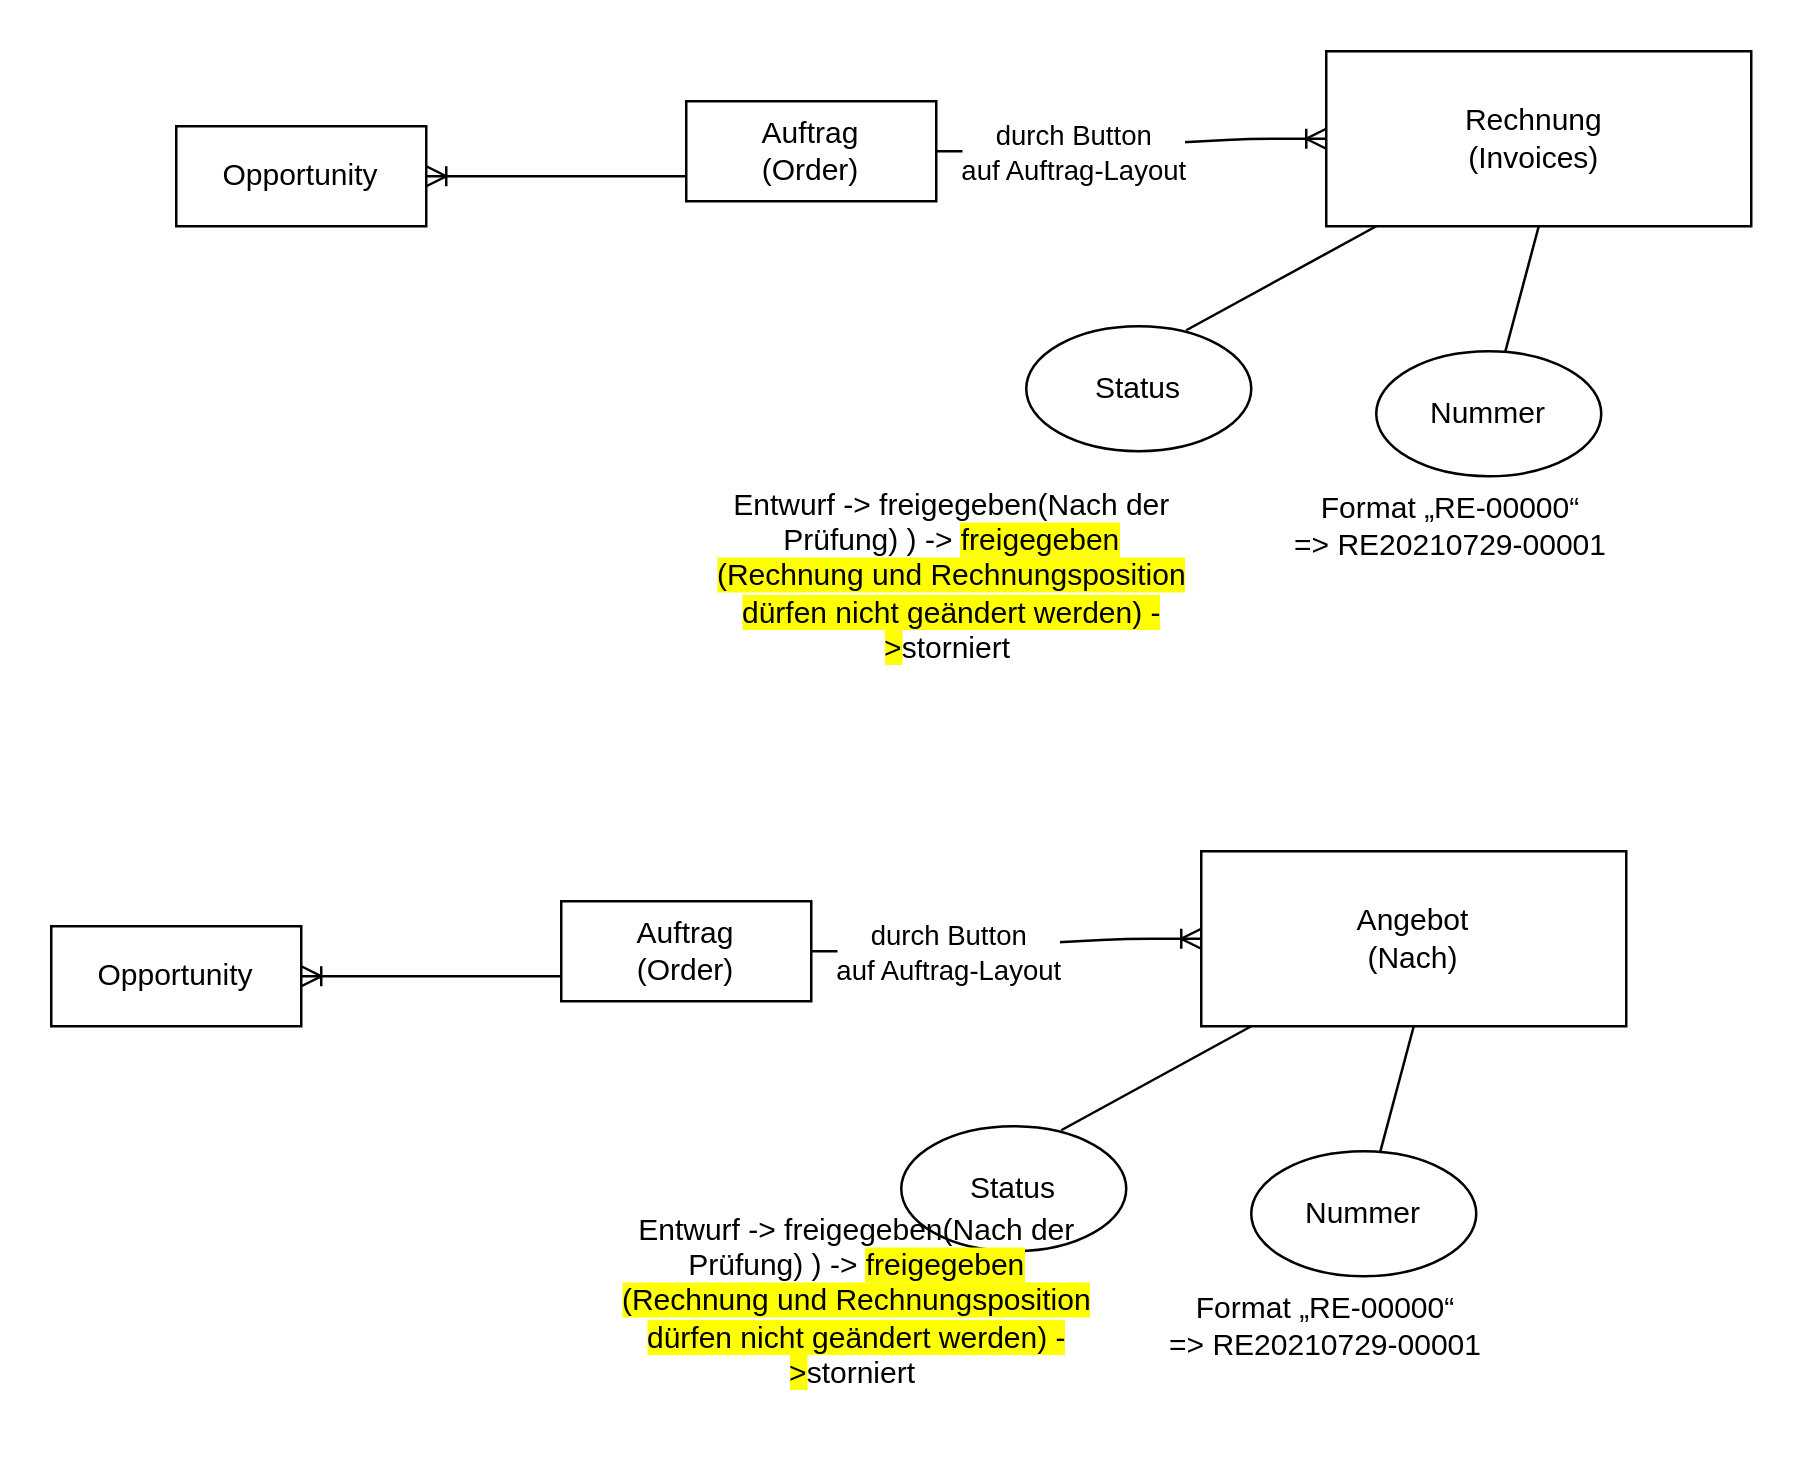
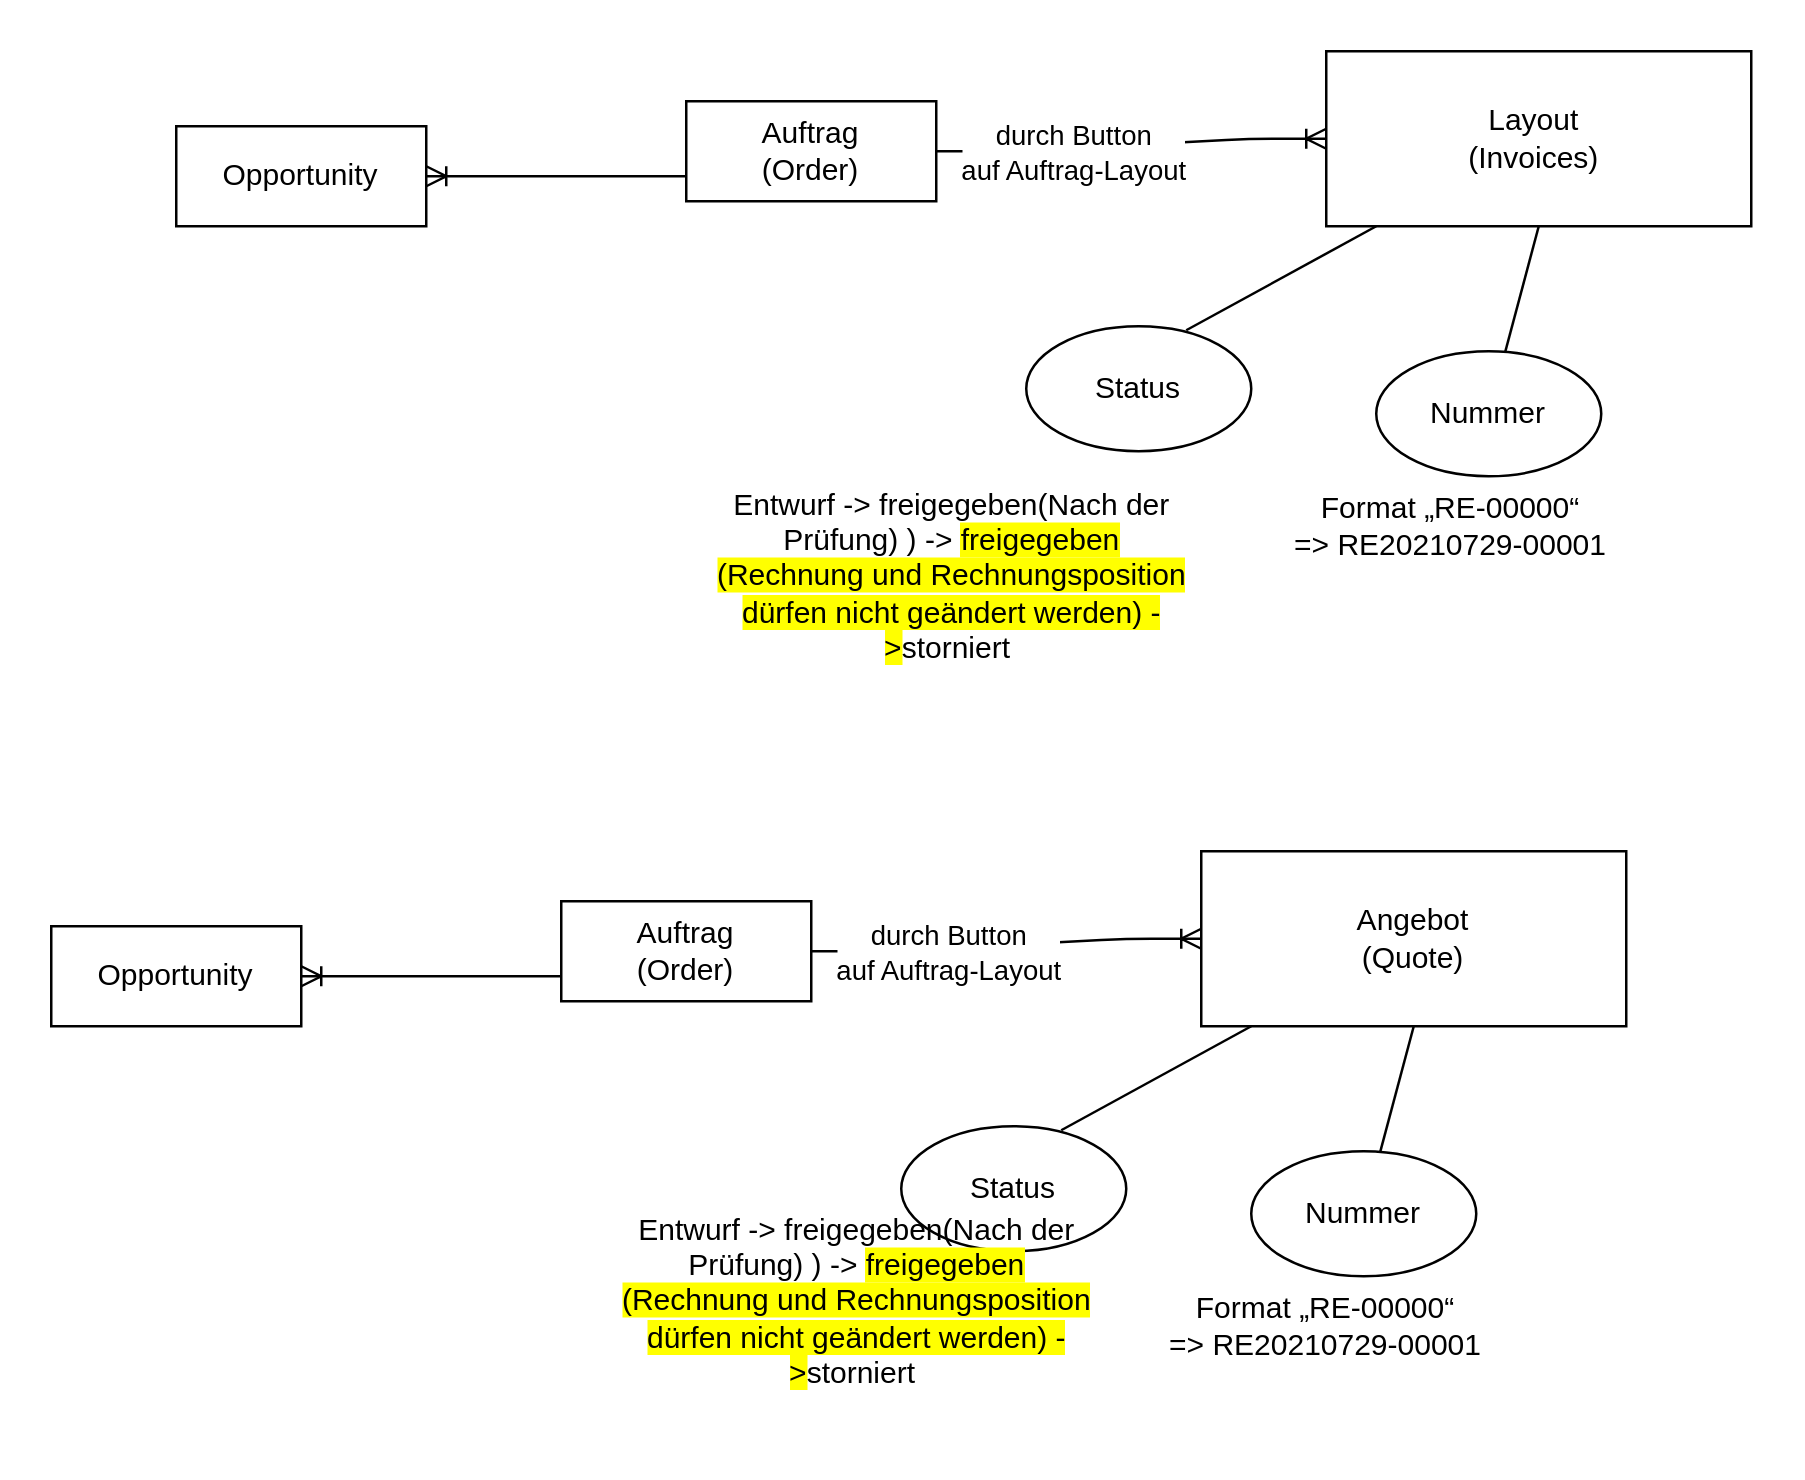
(1539, 139) -> (1539, 139)
(1414, 939) -> (1414, 939)
